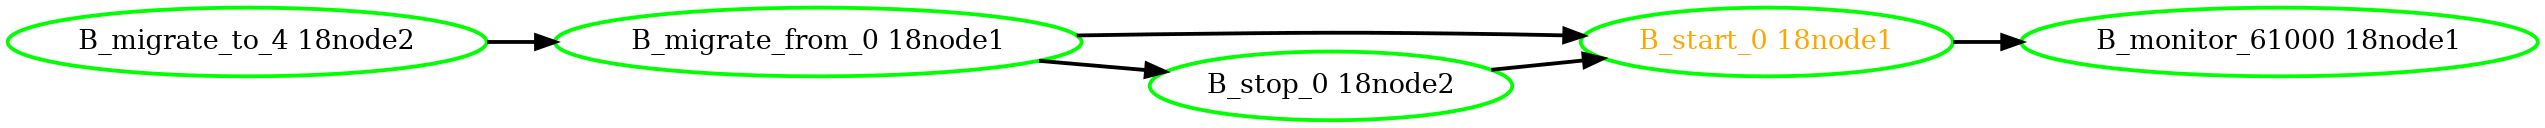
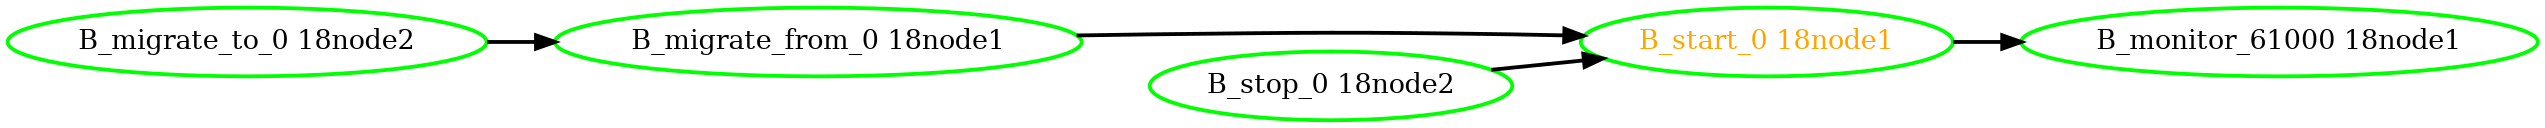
(247, 42) -> (247, 42)
(1092, 65) -> none
